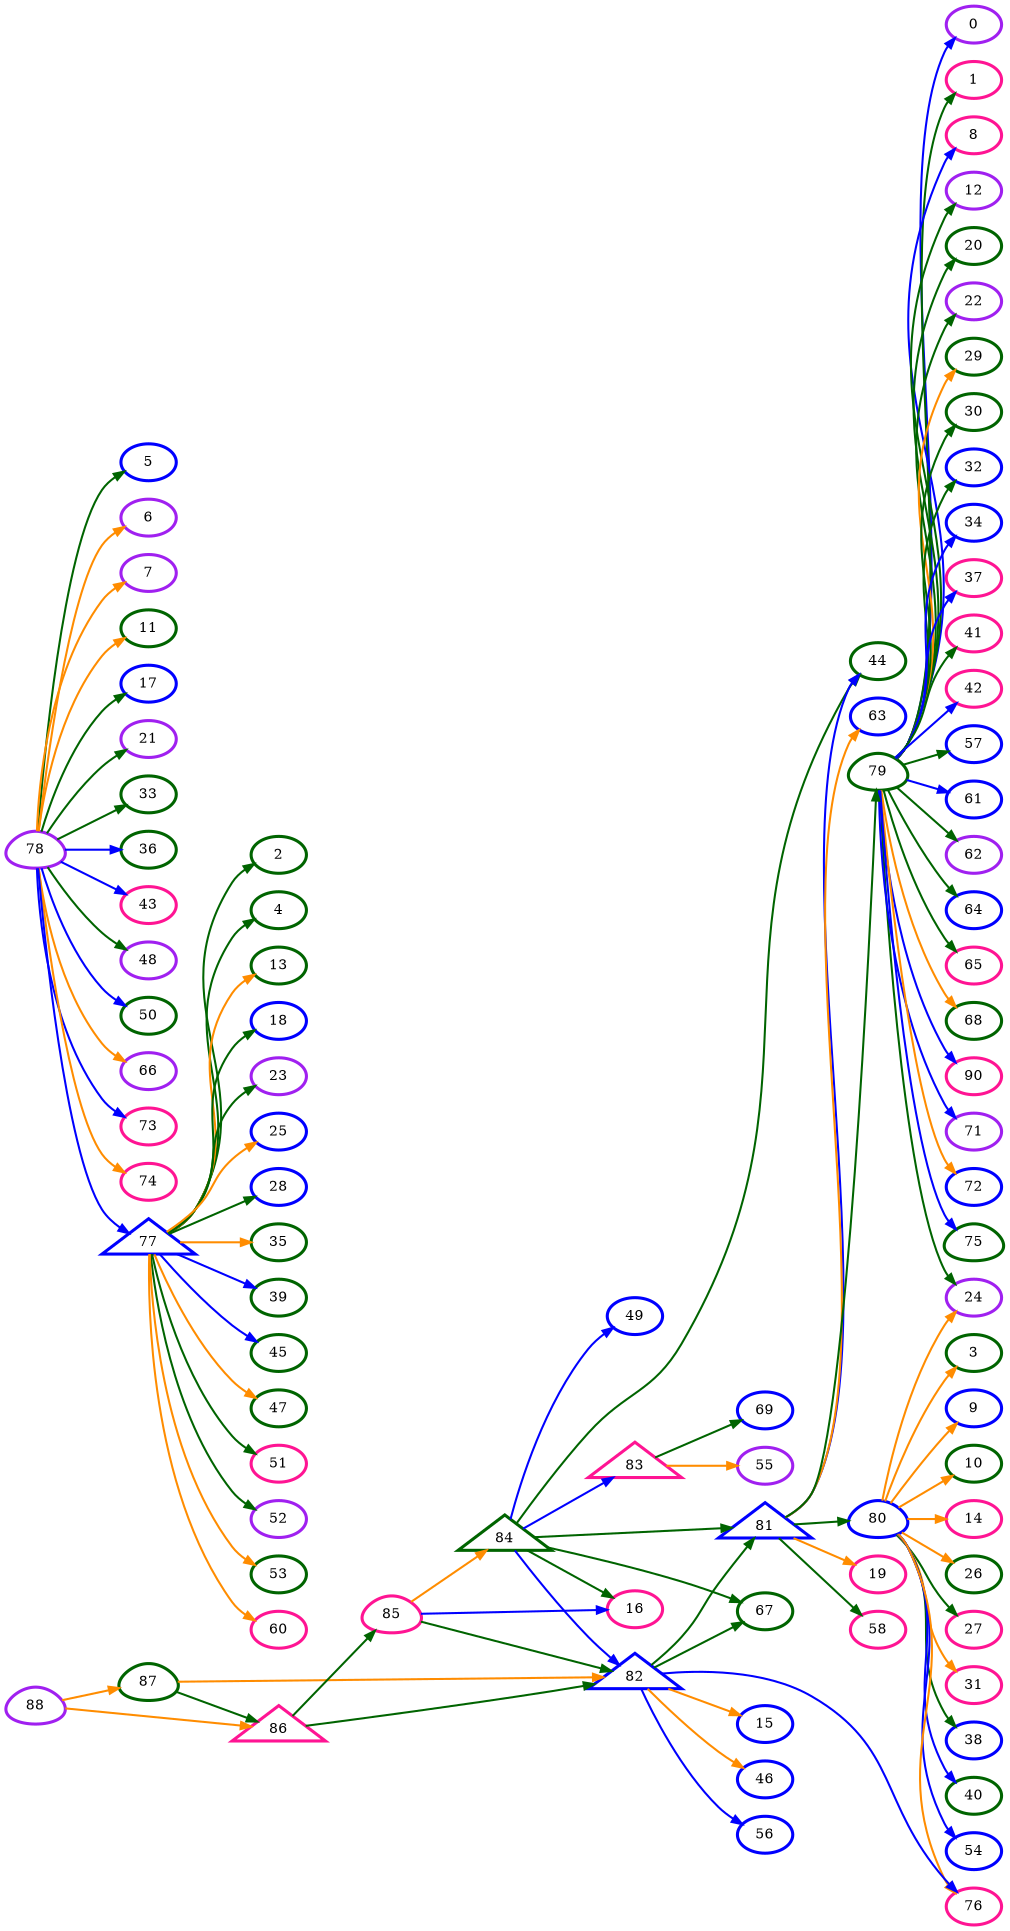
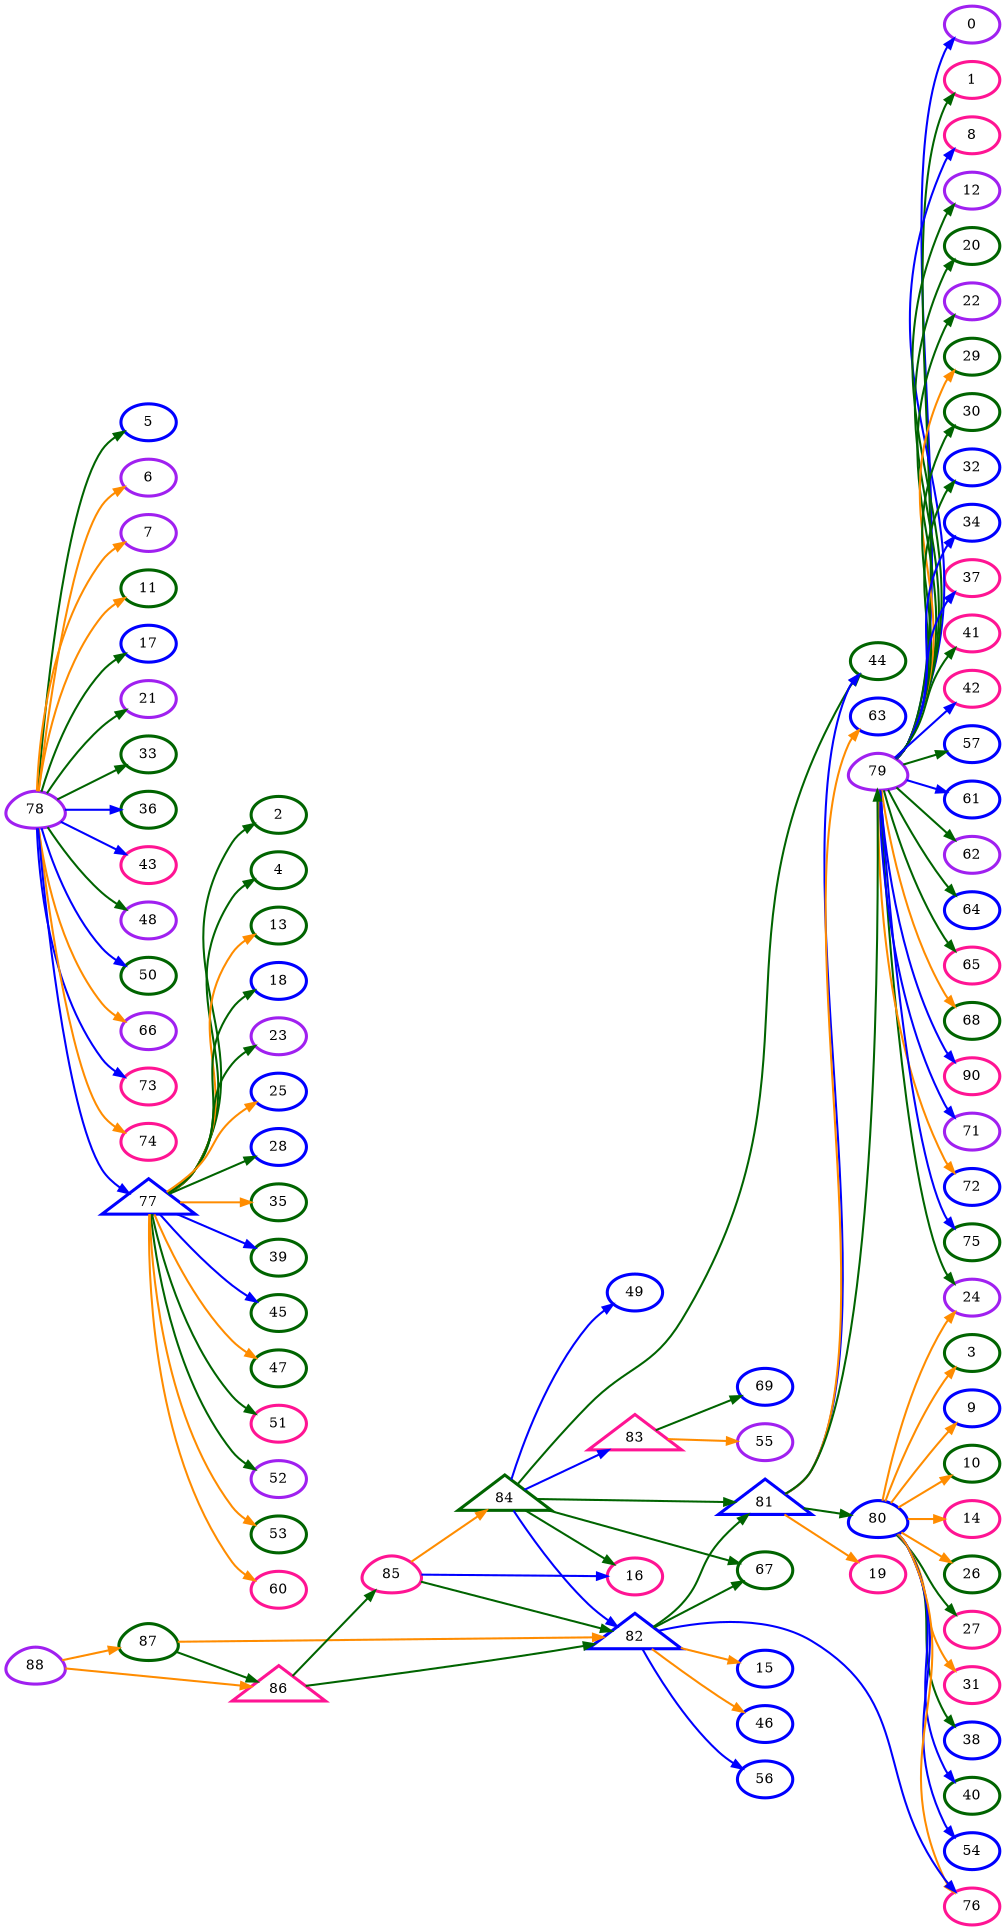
(878, 772) -> (878, 772)
(974, 1242) -> (972, 1242)
(878, 1630) -> none
